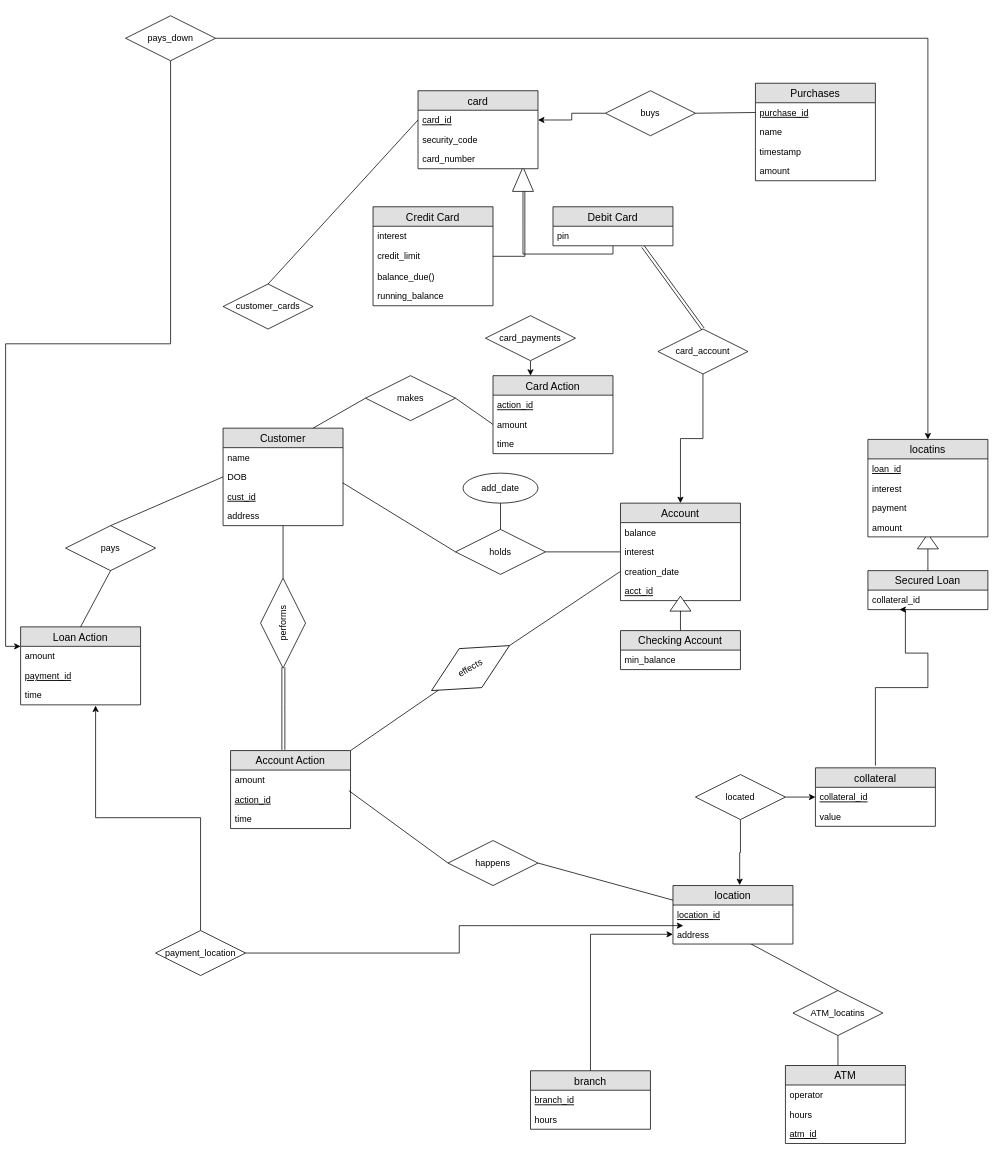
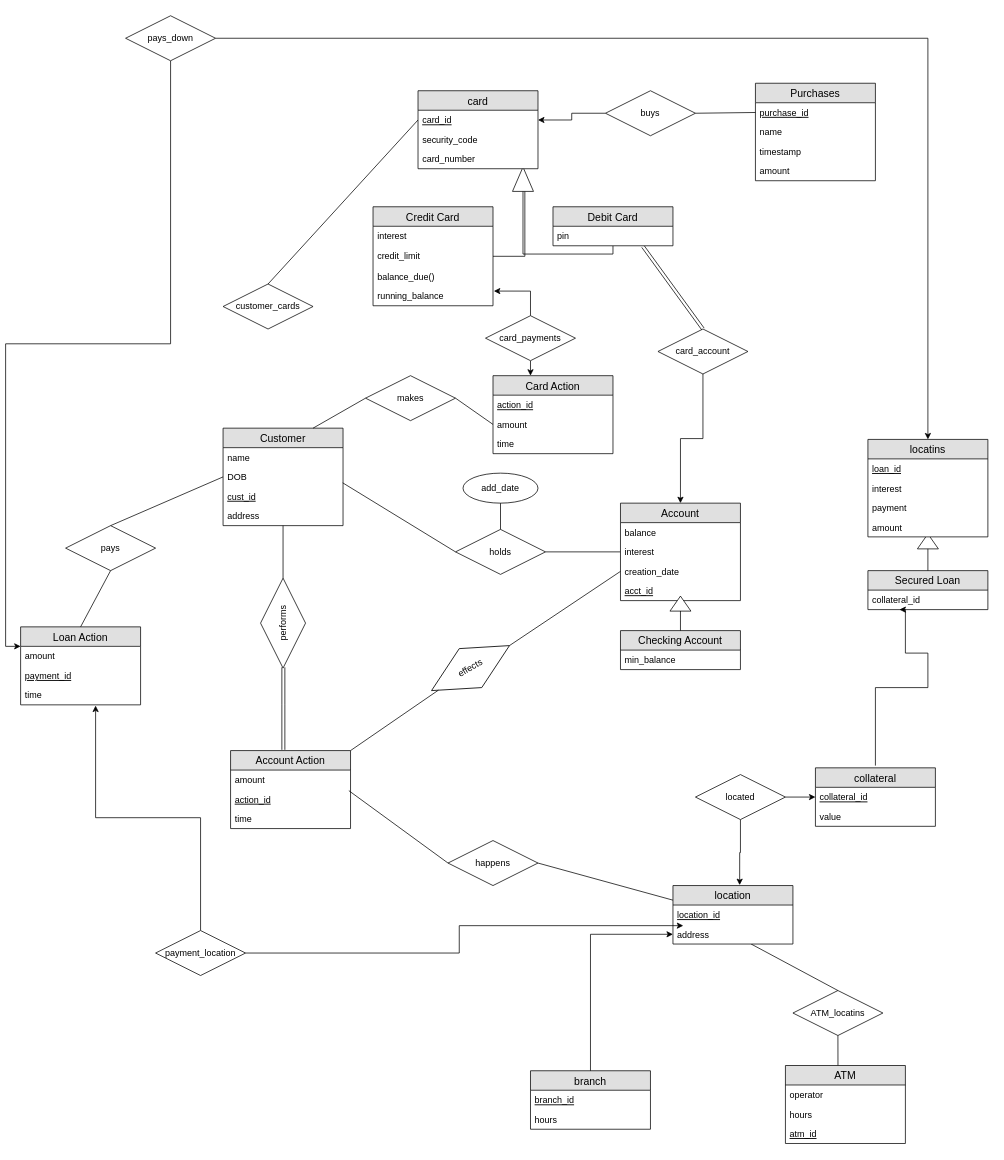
none -> (531, 302)
